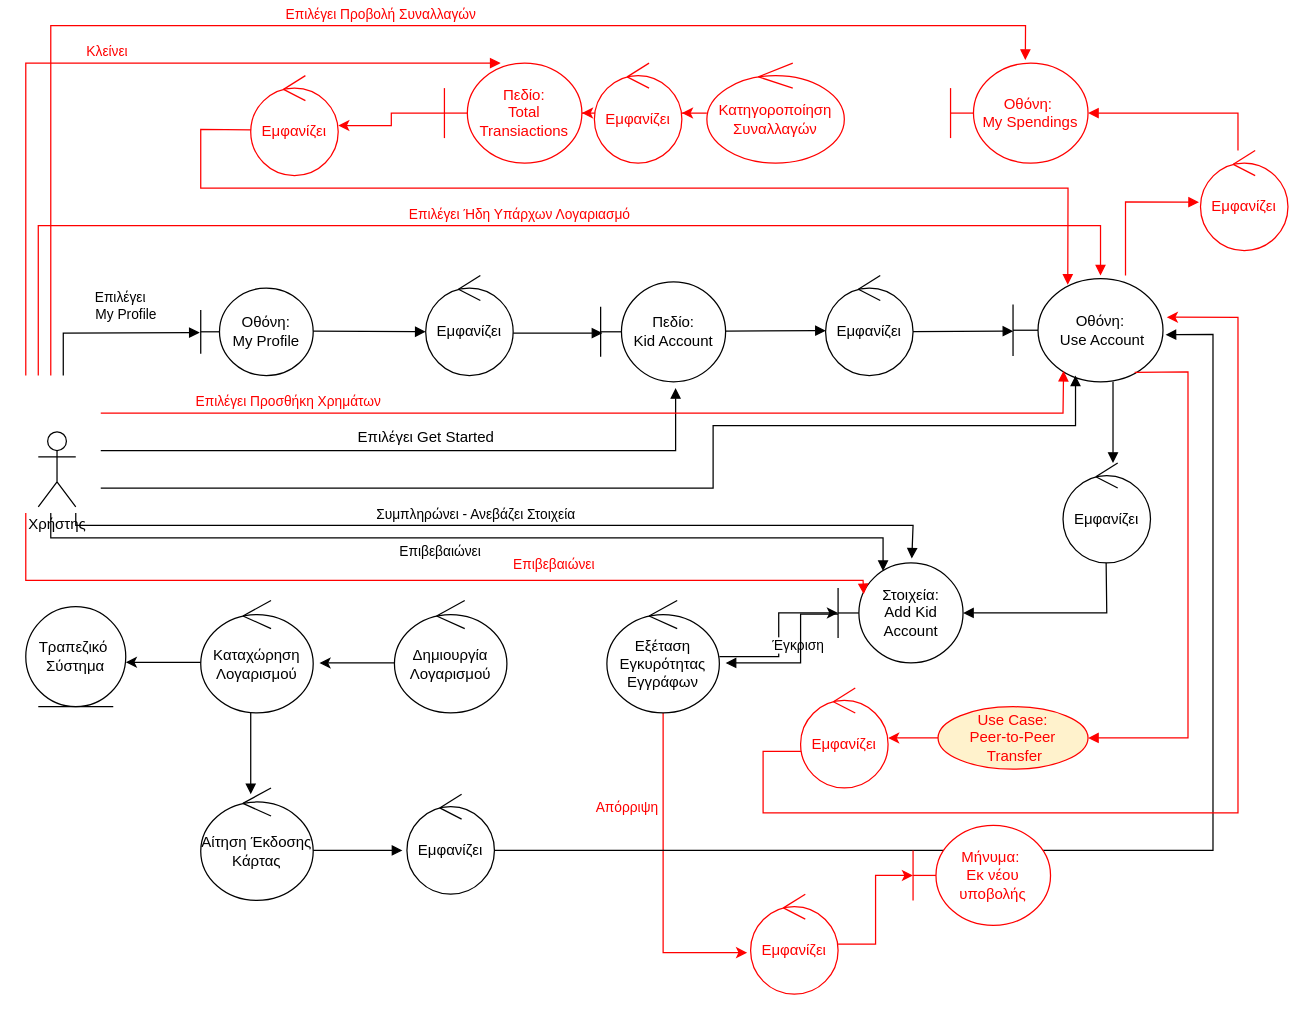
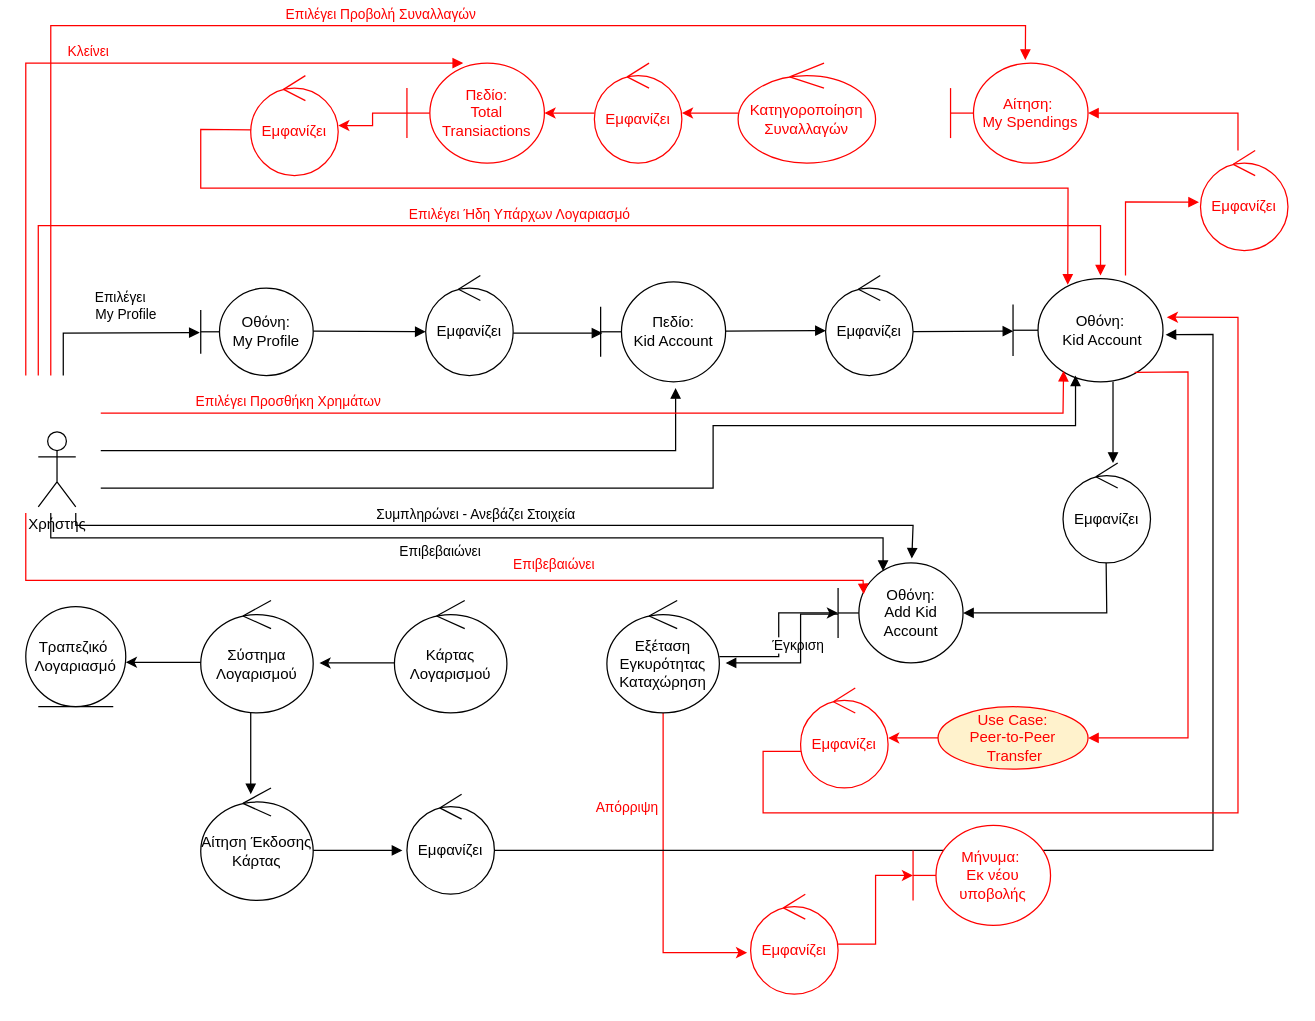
(513, 113) -> (476, 113)
(776, 113) -> (807, 113)
(1031, 113) -> (1031, 113)
(1101, 331) -> (1101, 331)
(426, 438) -> none
(911, 613) -> (911, 613)
(76, 657) -> (76, 657)
(257, 664) -> (257, 664)
(451, 664) -> (451, 664)
(663, 664) -> (663, 664)
